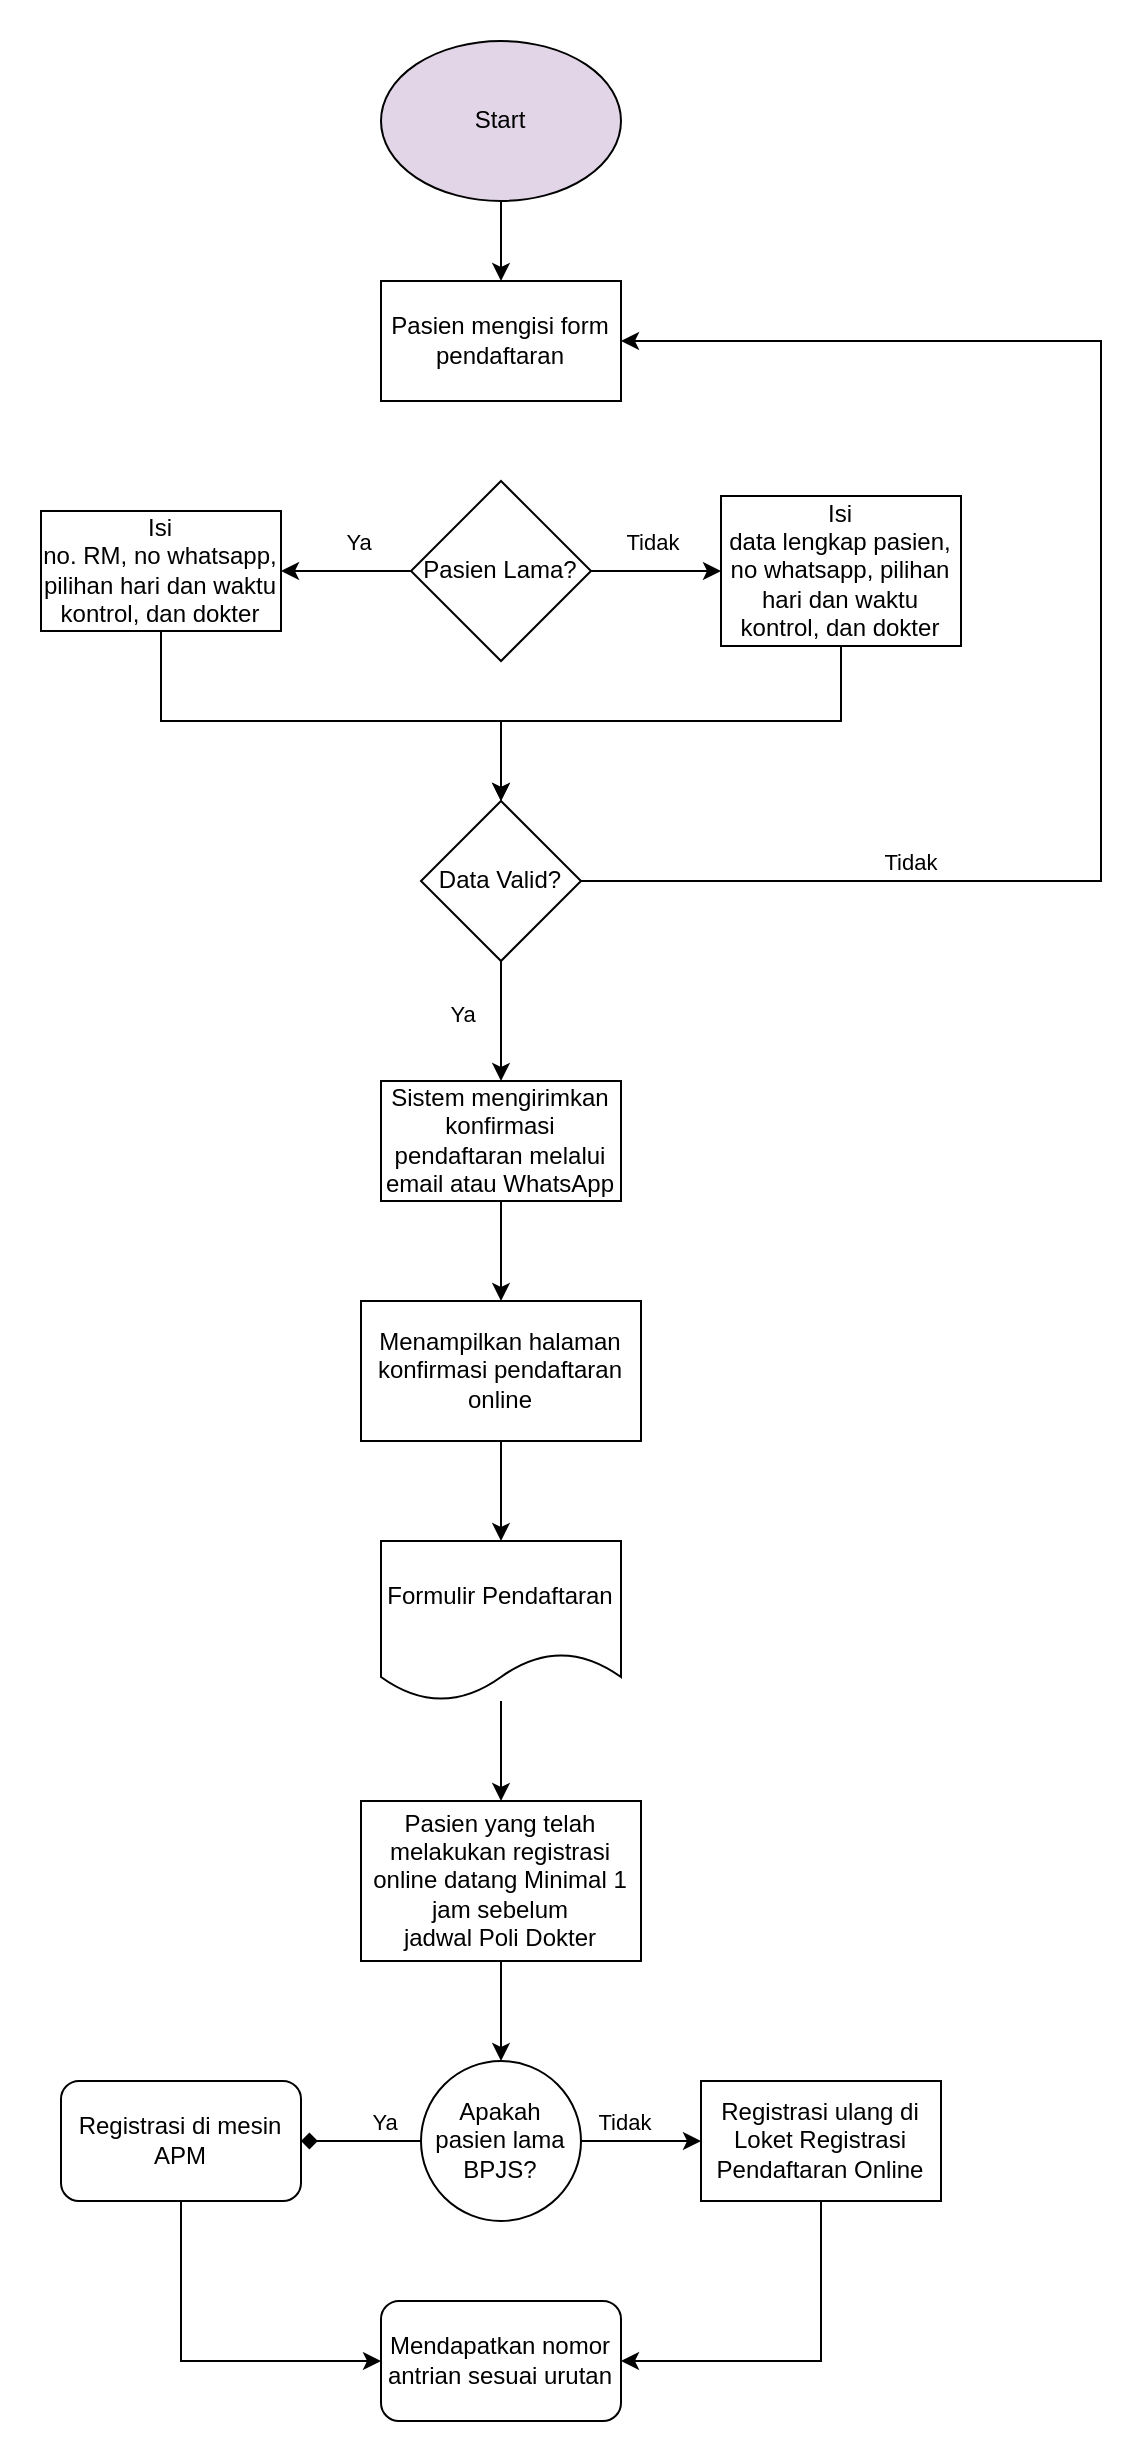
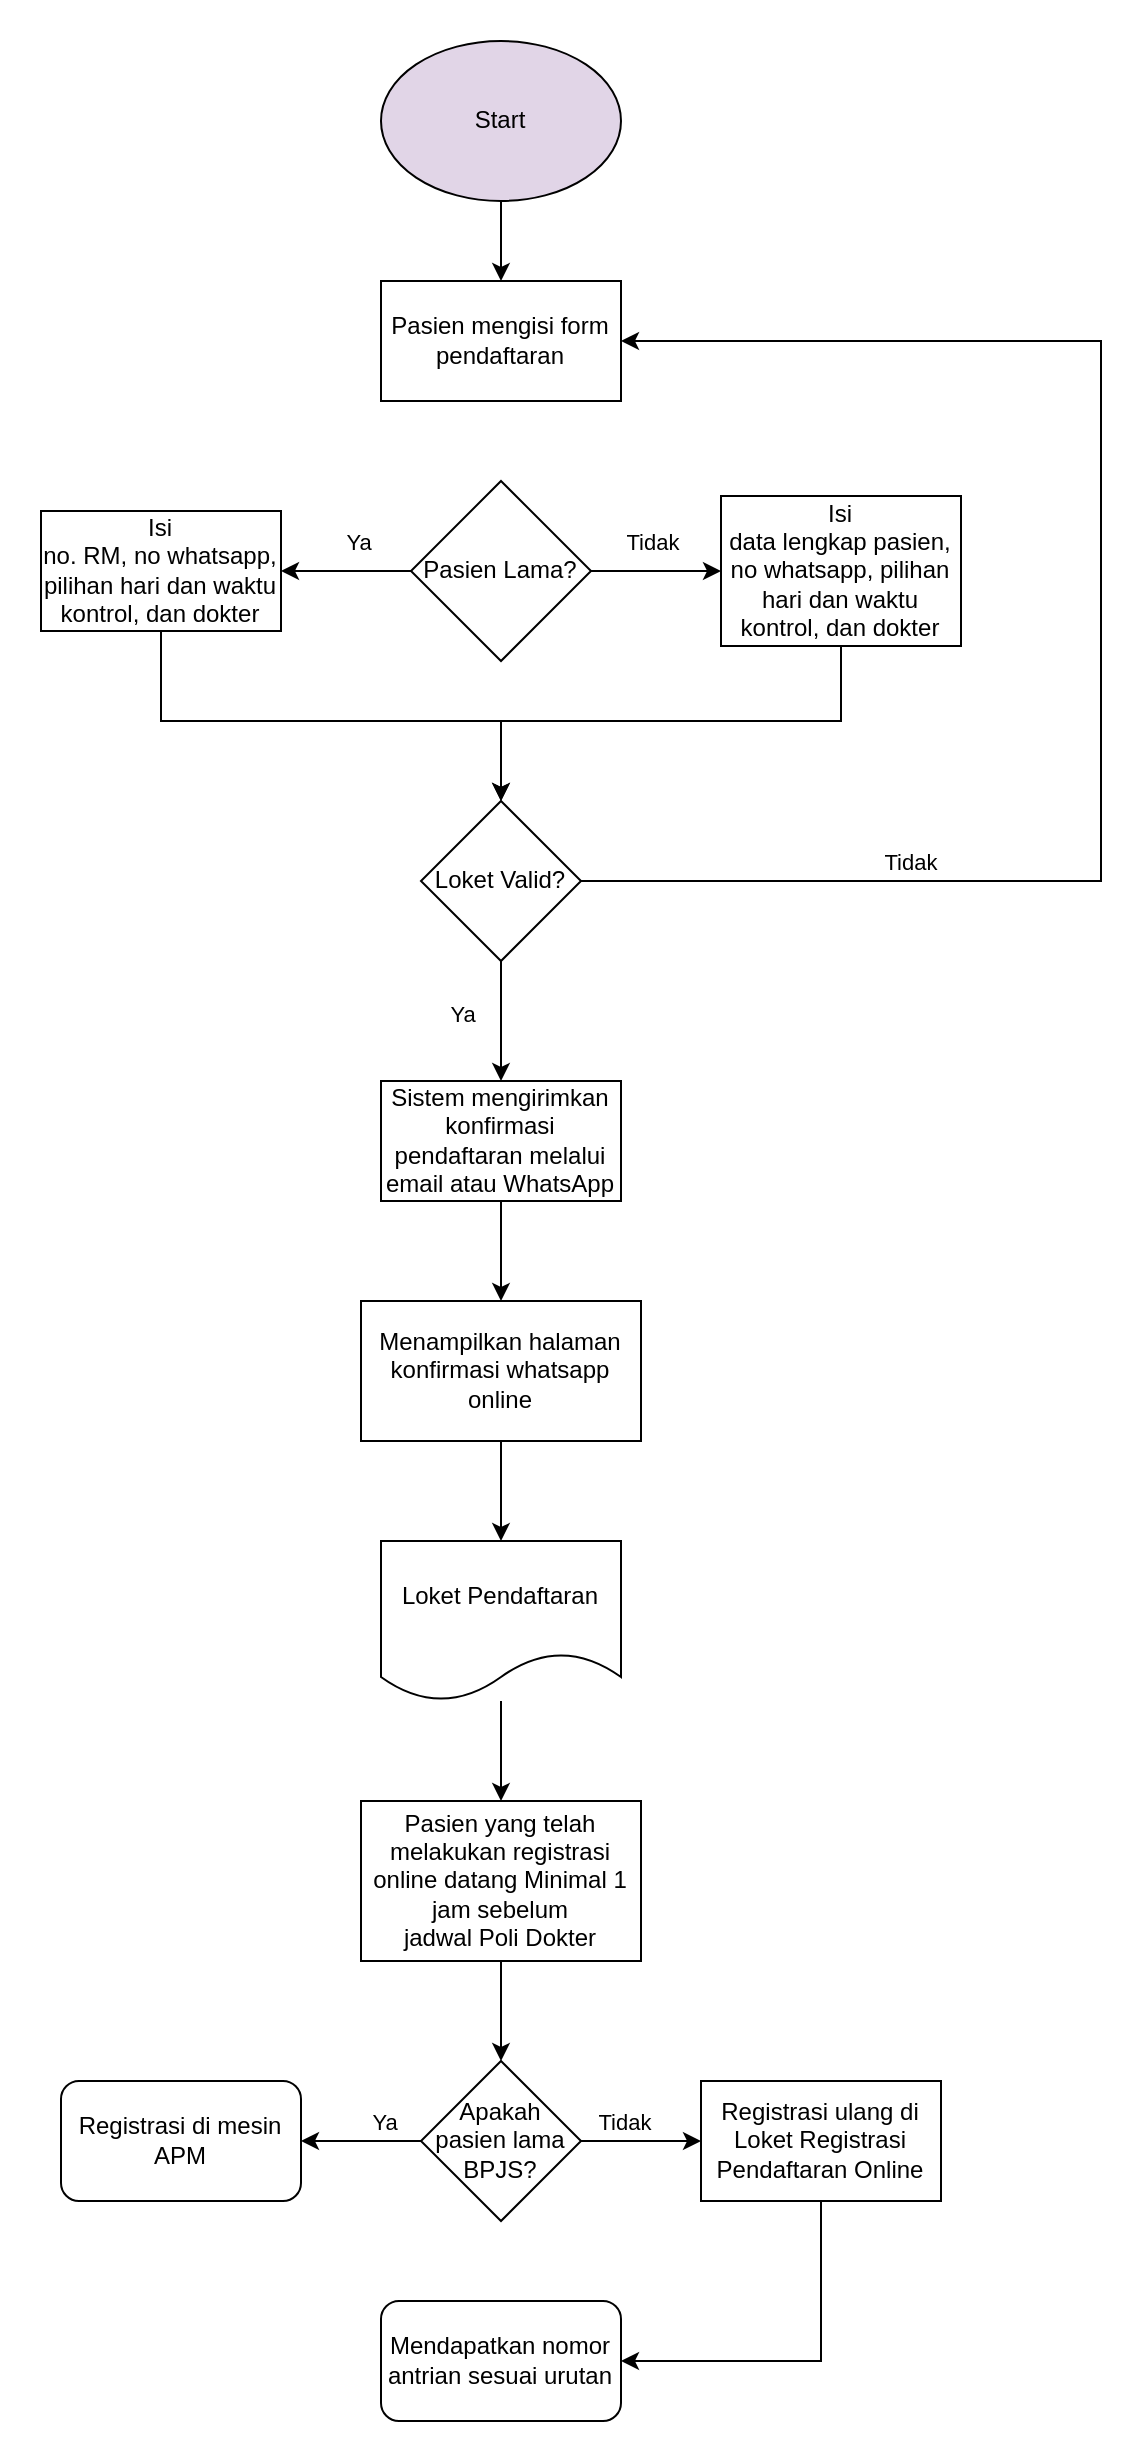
(501, 881) -> (501, 881)
(501, 1371) -> (501, 1371)
(501, 1597) -> (501, 1597)
(317, 2141) -> (316, 2141)
(501, 2141) -> (501, 2141)
(194, 2361) -> none
